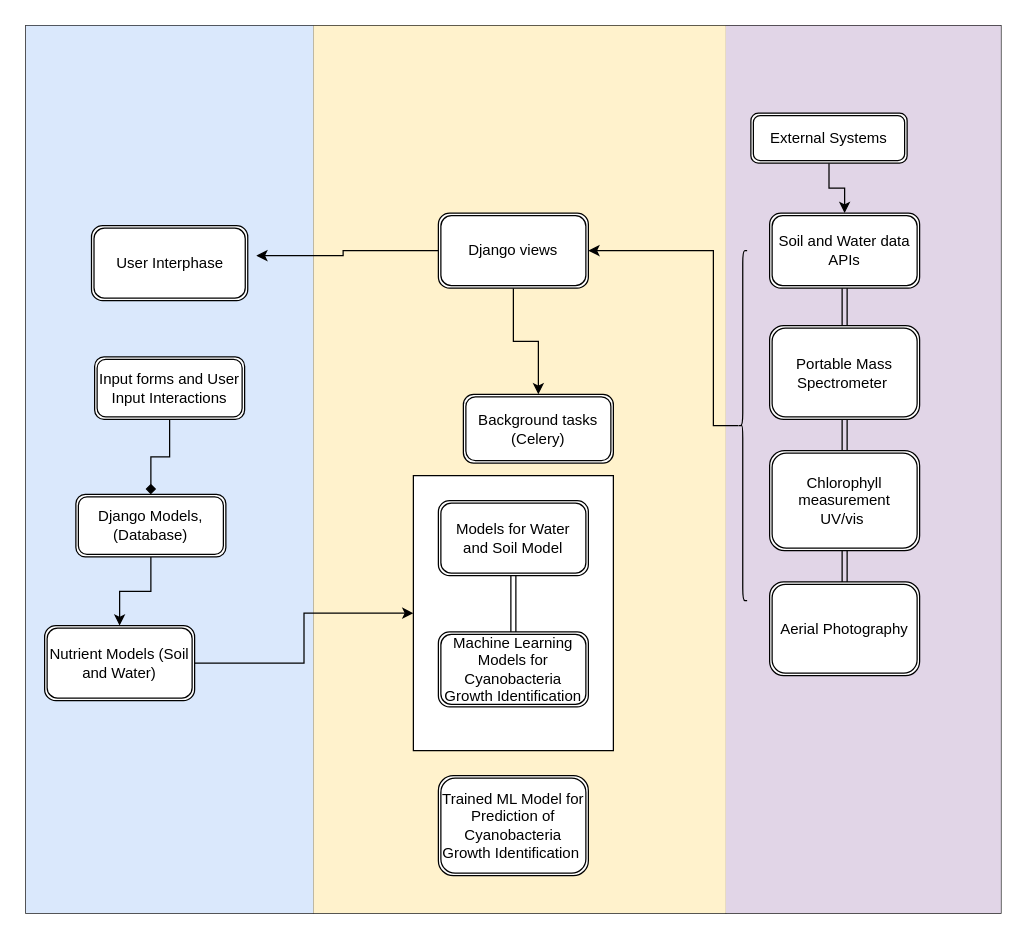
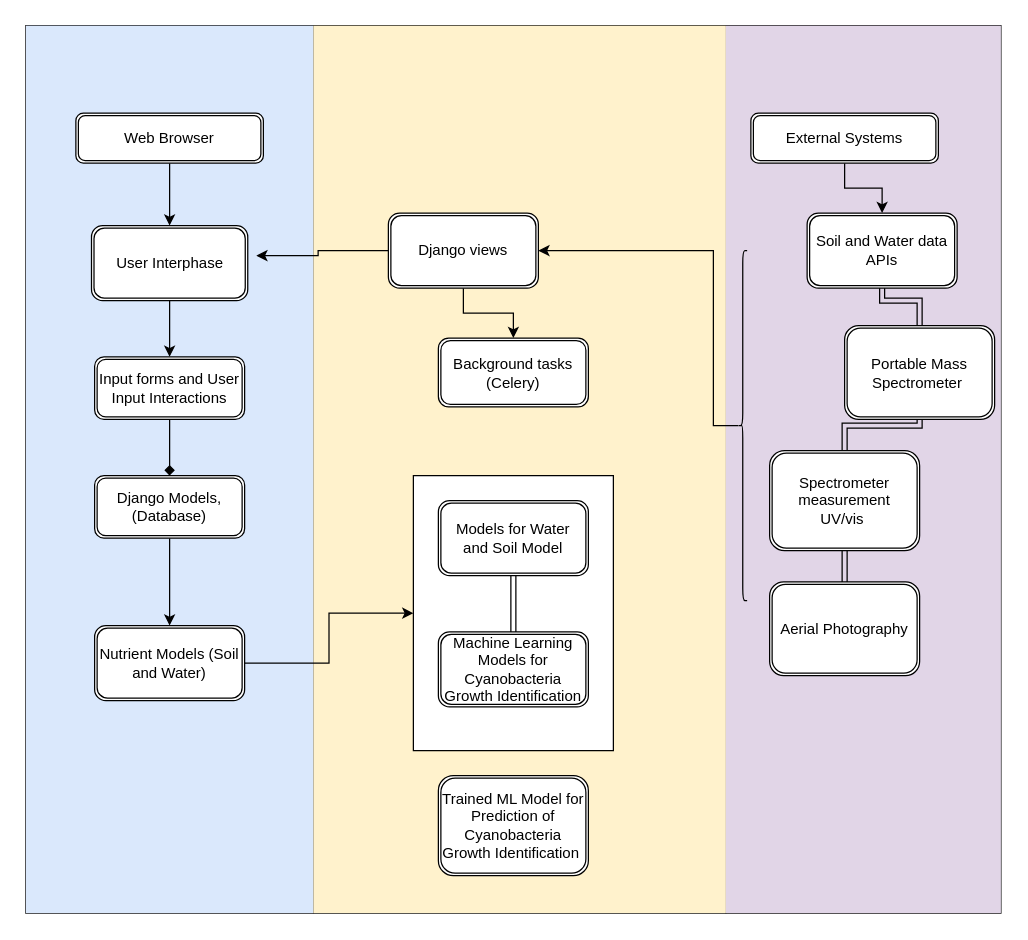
none -> (169, 138)
(829, 138) -> (844, 138)
none -> (169, 190)
(513, 251) -> (463, 251)
(844, 251) -> (882, 251)
none -> (169, 325)
(844, 373) -> (919, 373)
(538, 429) -> (513, 373)
(844, 501) -> (844, 501)
(151, 526) -> (169, 507)
(119, 663) -> (169, 663)
